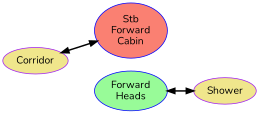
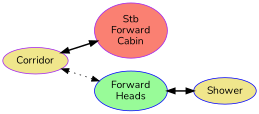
(131, 31) -> (131, 31)
none -> (80, 75)
(225, 91) -> (225, 91)
